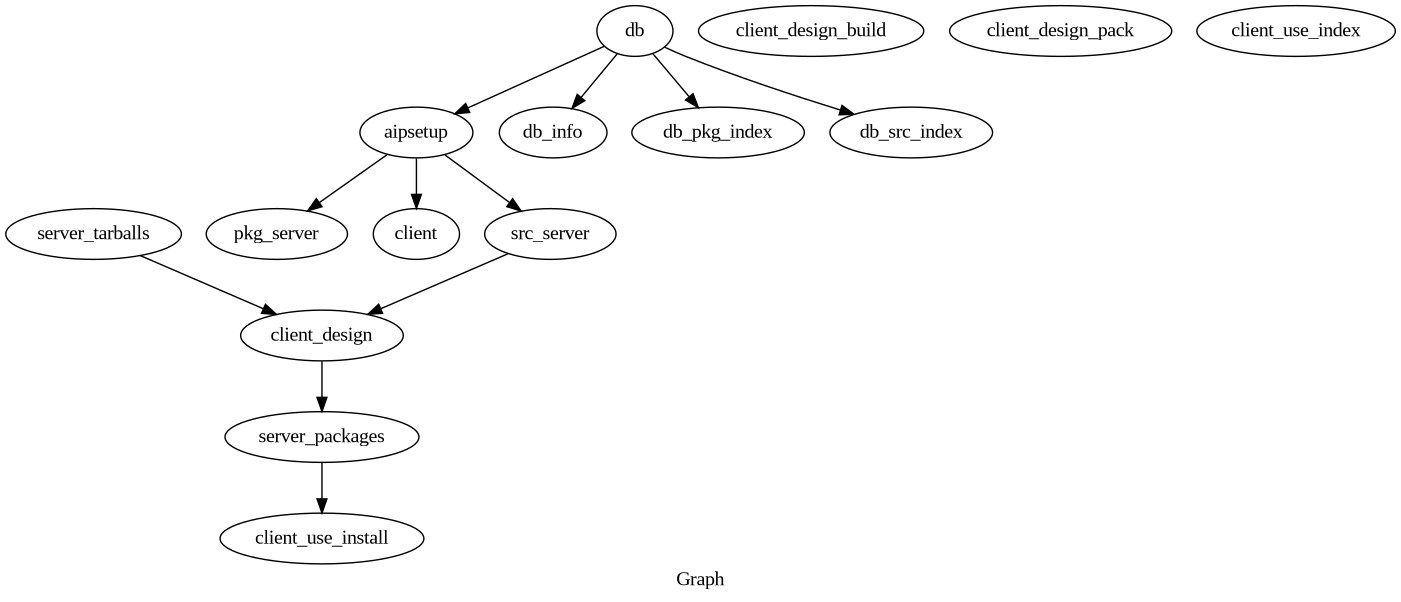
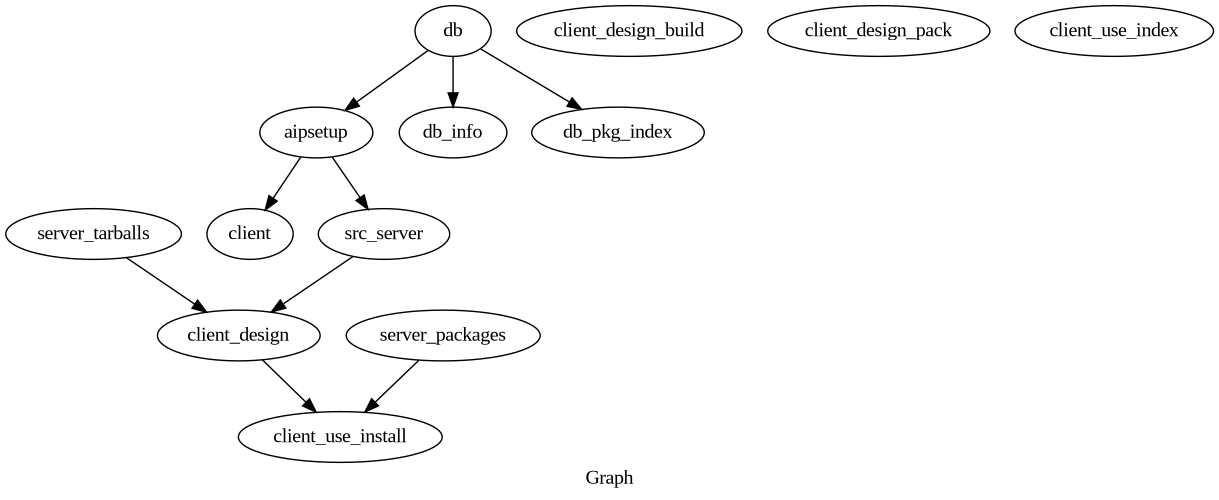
(911, 133) -> none
(277, 234) -> none
(322, 379) -> (284, 381)
